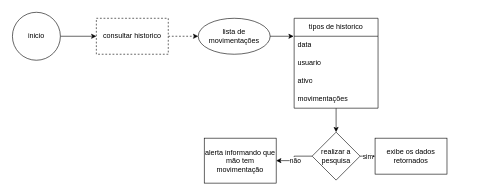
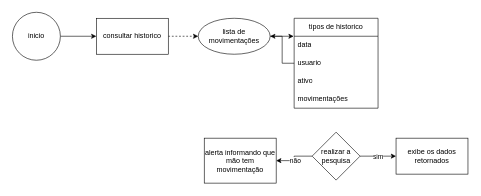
(132, 36) -> (132, 36)
(336, 126) -> (282, 56)
(411, 156) -> (432, 156)
